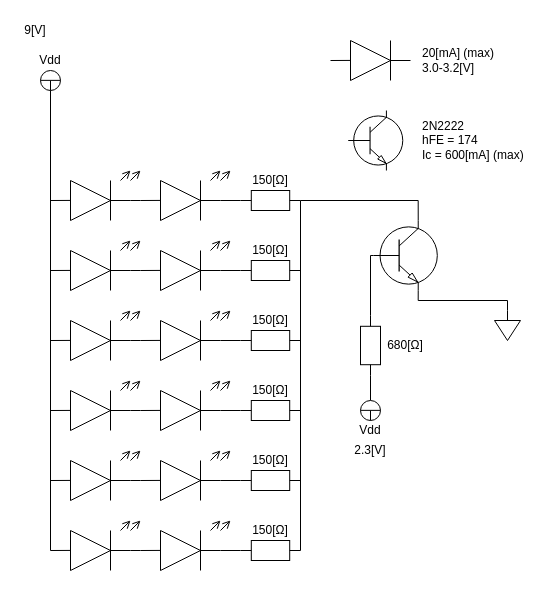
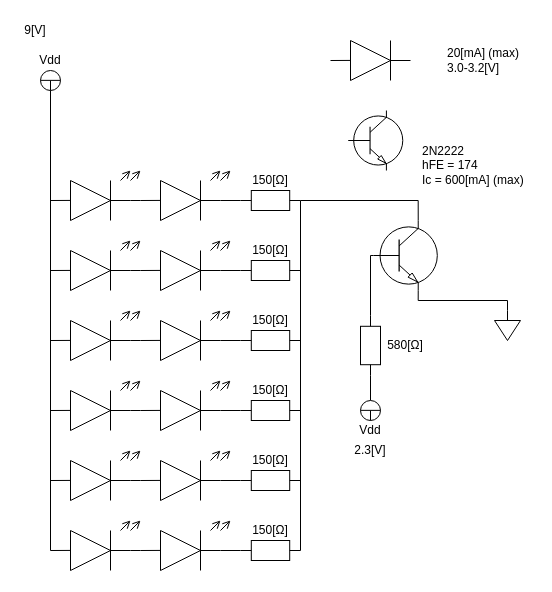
(471, 61) -> (496, 61)
(476, 141) -> (476, 166)
(406, 346) -> (406, 346)
